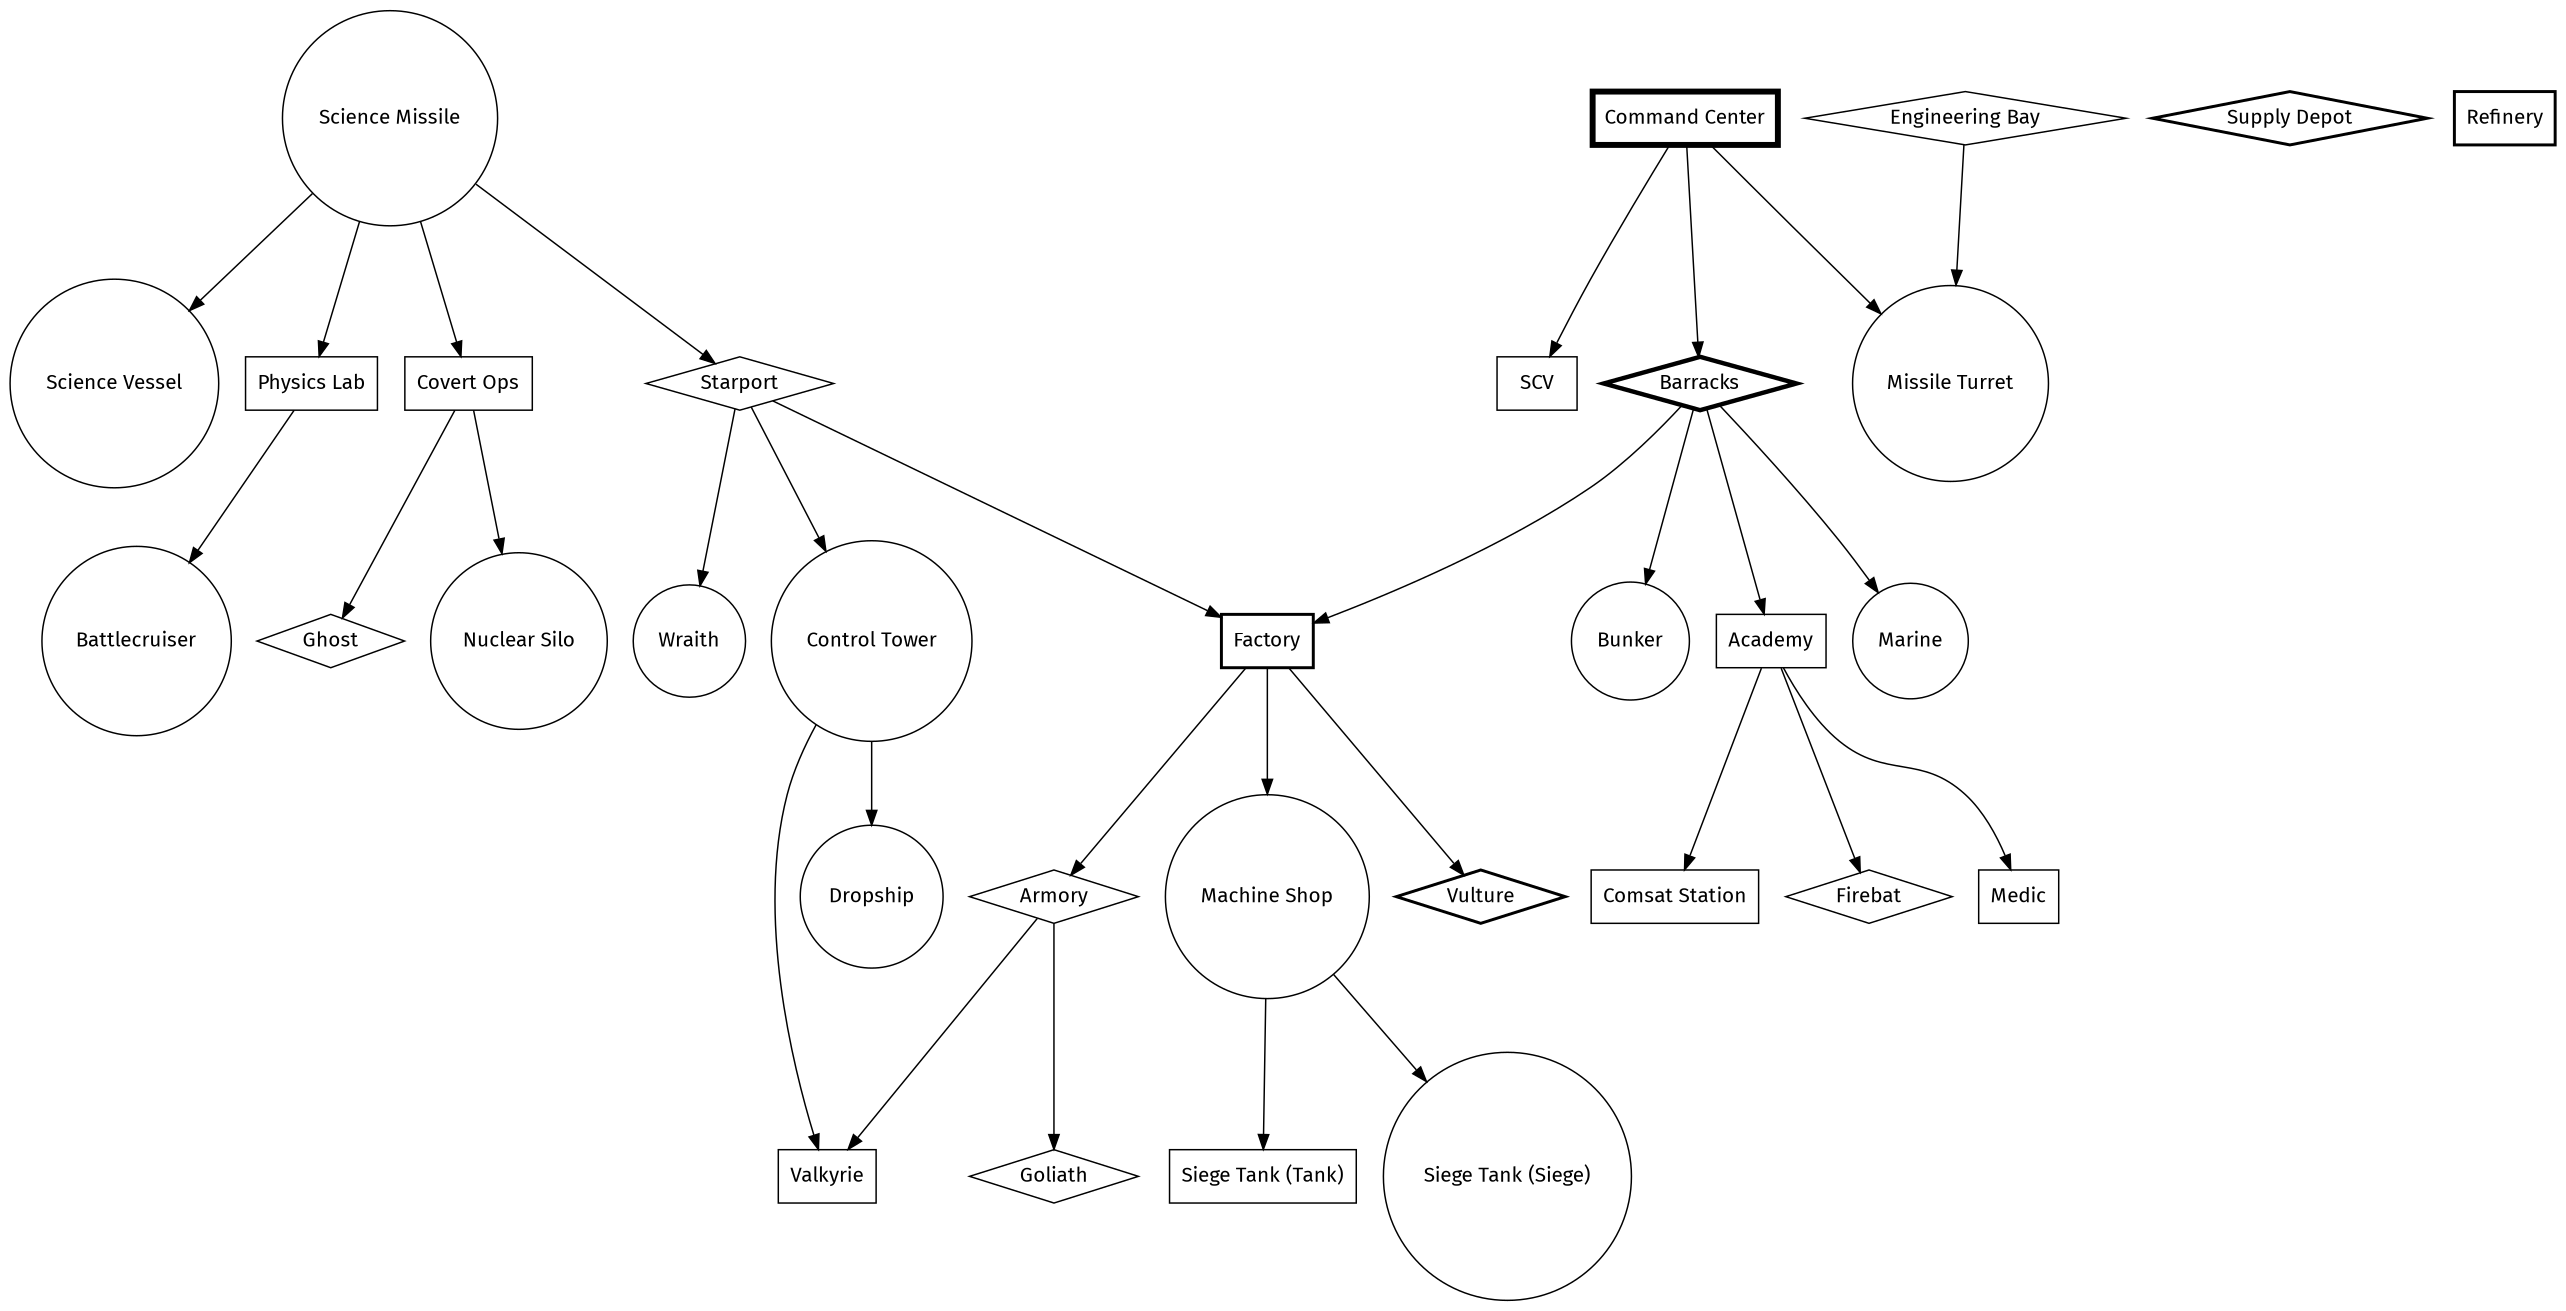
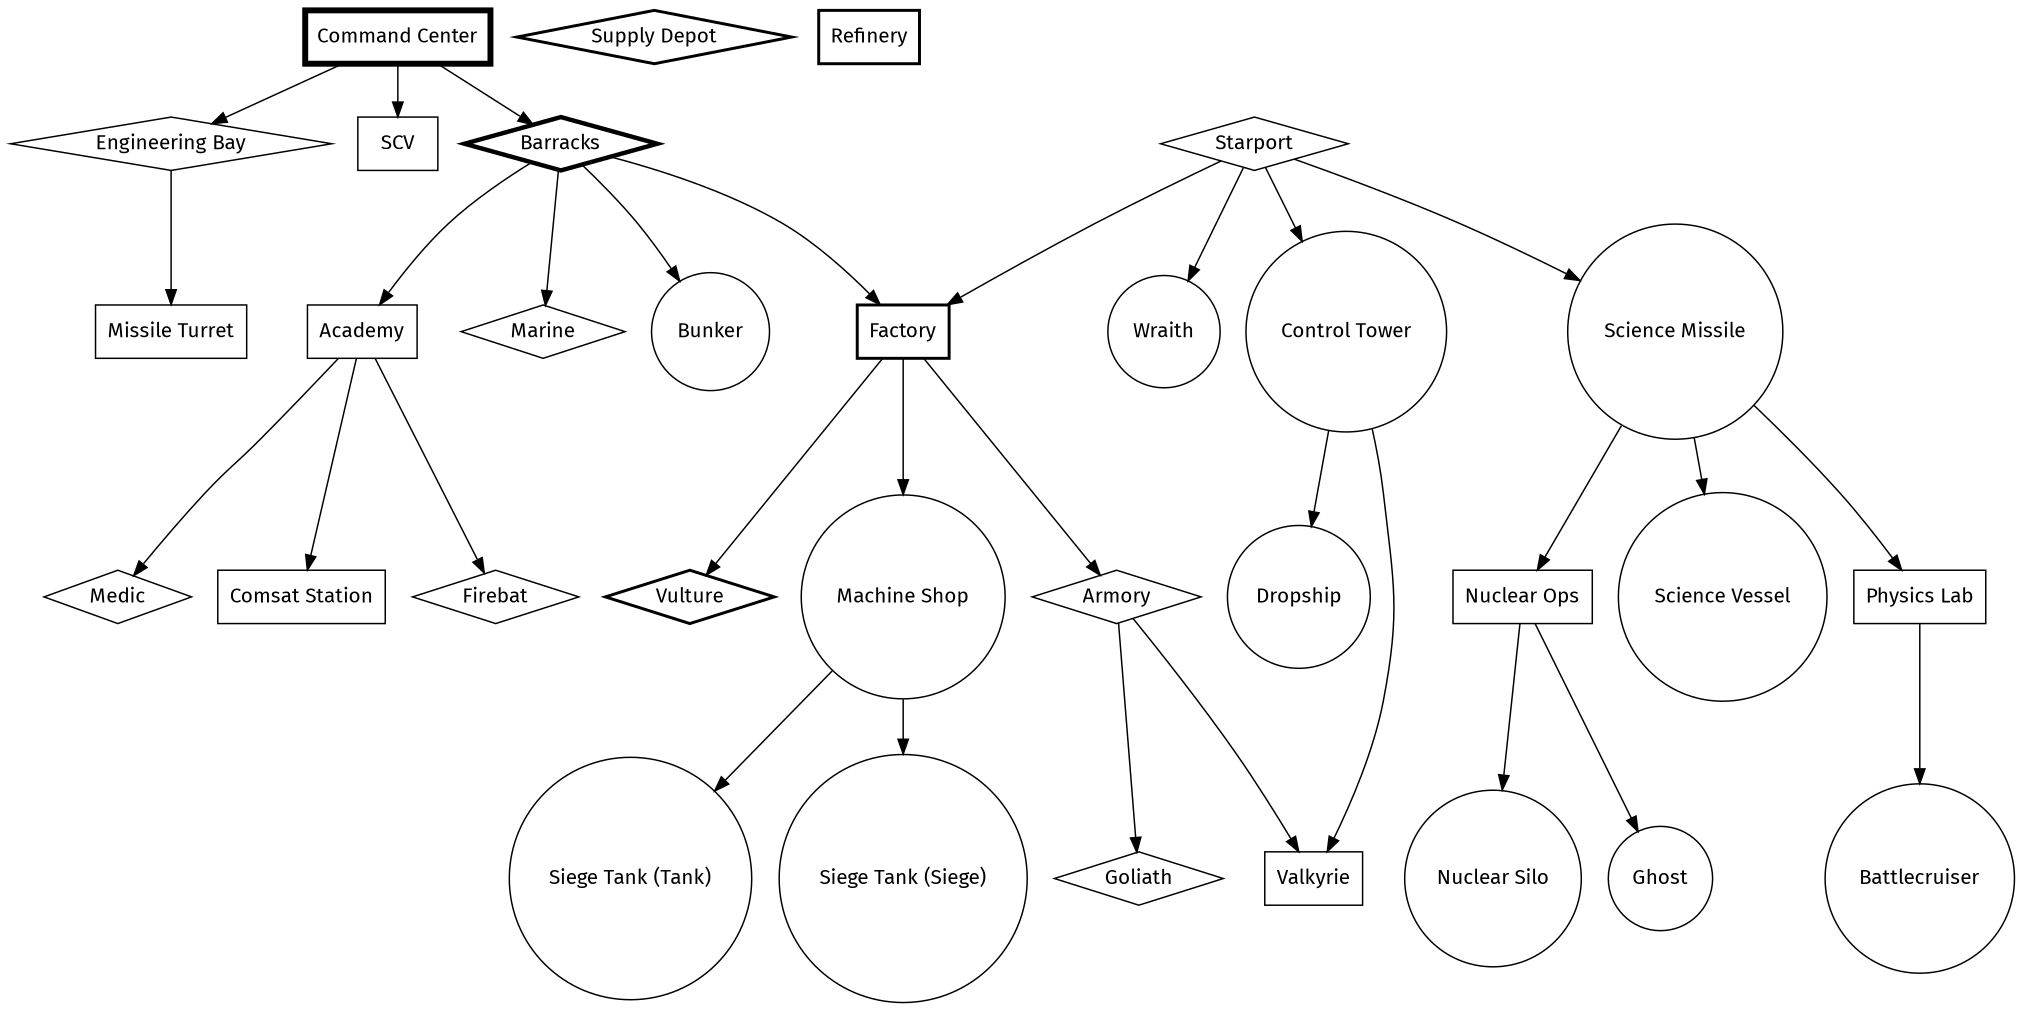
(1790, 224) -> (284, 91)
(590, 269) -> (1432, 212)
(469, 384) -> (1523, 597)
(1951, 384) -> (171, 332)
(331, 641) -> (1661, 879)
(1911, 641) -> (543, 332)
(2019, 897) -> (118, 597)
(1263, 1176) -> (631, 879)
